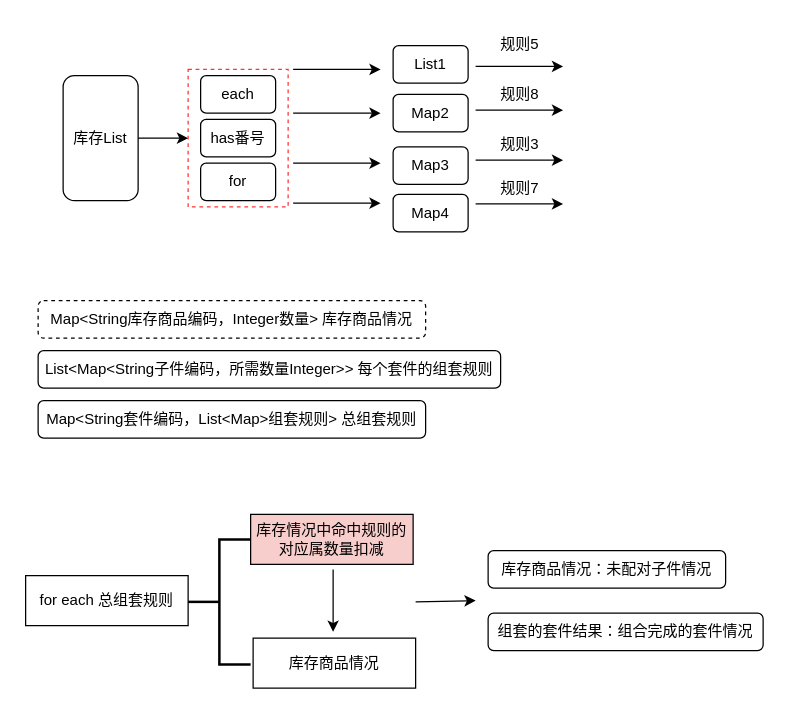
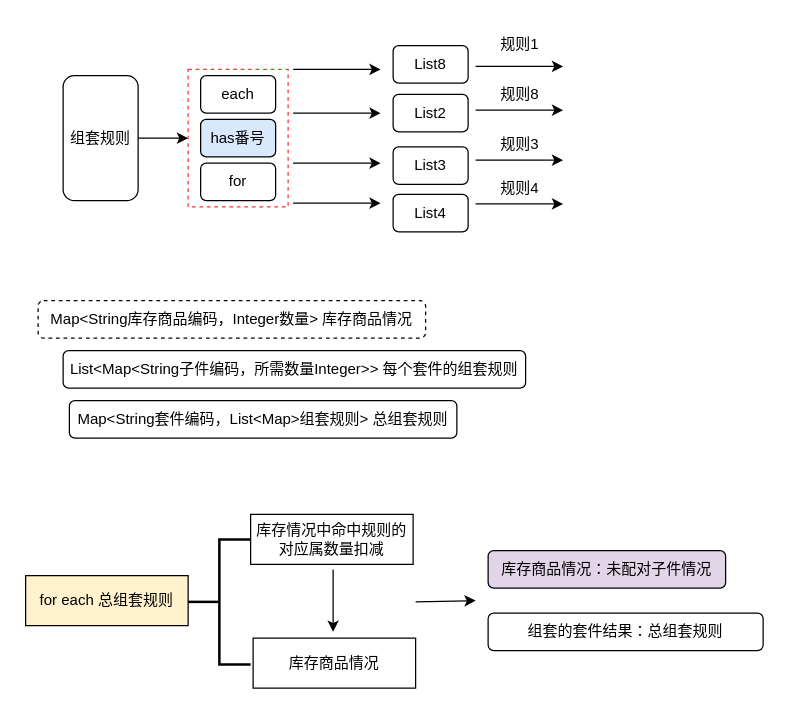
(520, 44) -> (520, 44)
(431, 64) -> (431, 64)
(431, 113) -> (431, 113)
(101, 138) -> (101, 138)
(238, 138) -> (238, 138)
(431, 166) -> (431, 166)
(520, 188) -> (520, 188)
(431, 213) -> (431, 213)
(269, 369) -> (294, 369)
(232, 419) -> (263, 419)
(332, 539) -> (332, 539)
(607, 569) -> (607, 569)
(107, 601) -> (107, 601)
(626, 632) -> (626, 632)
